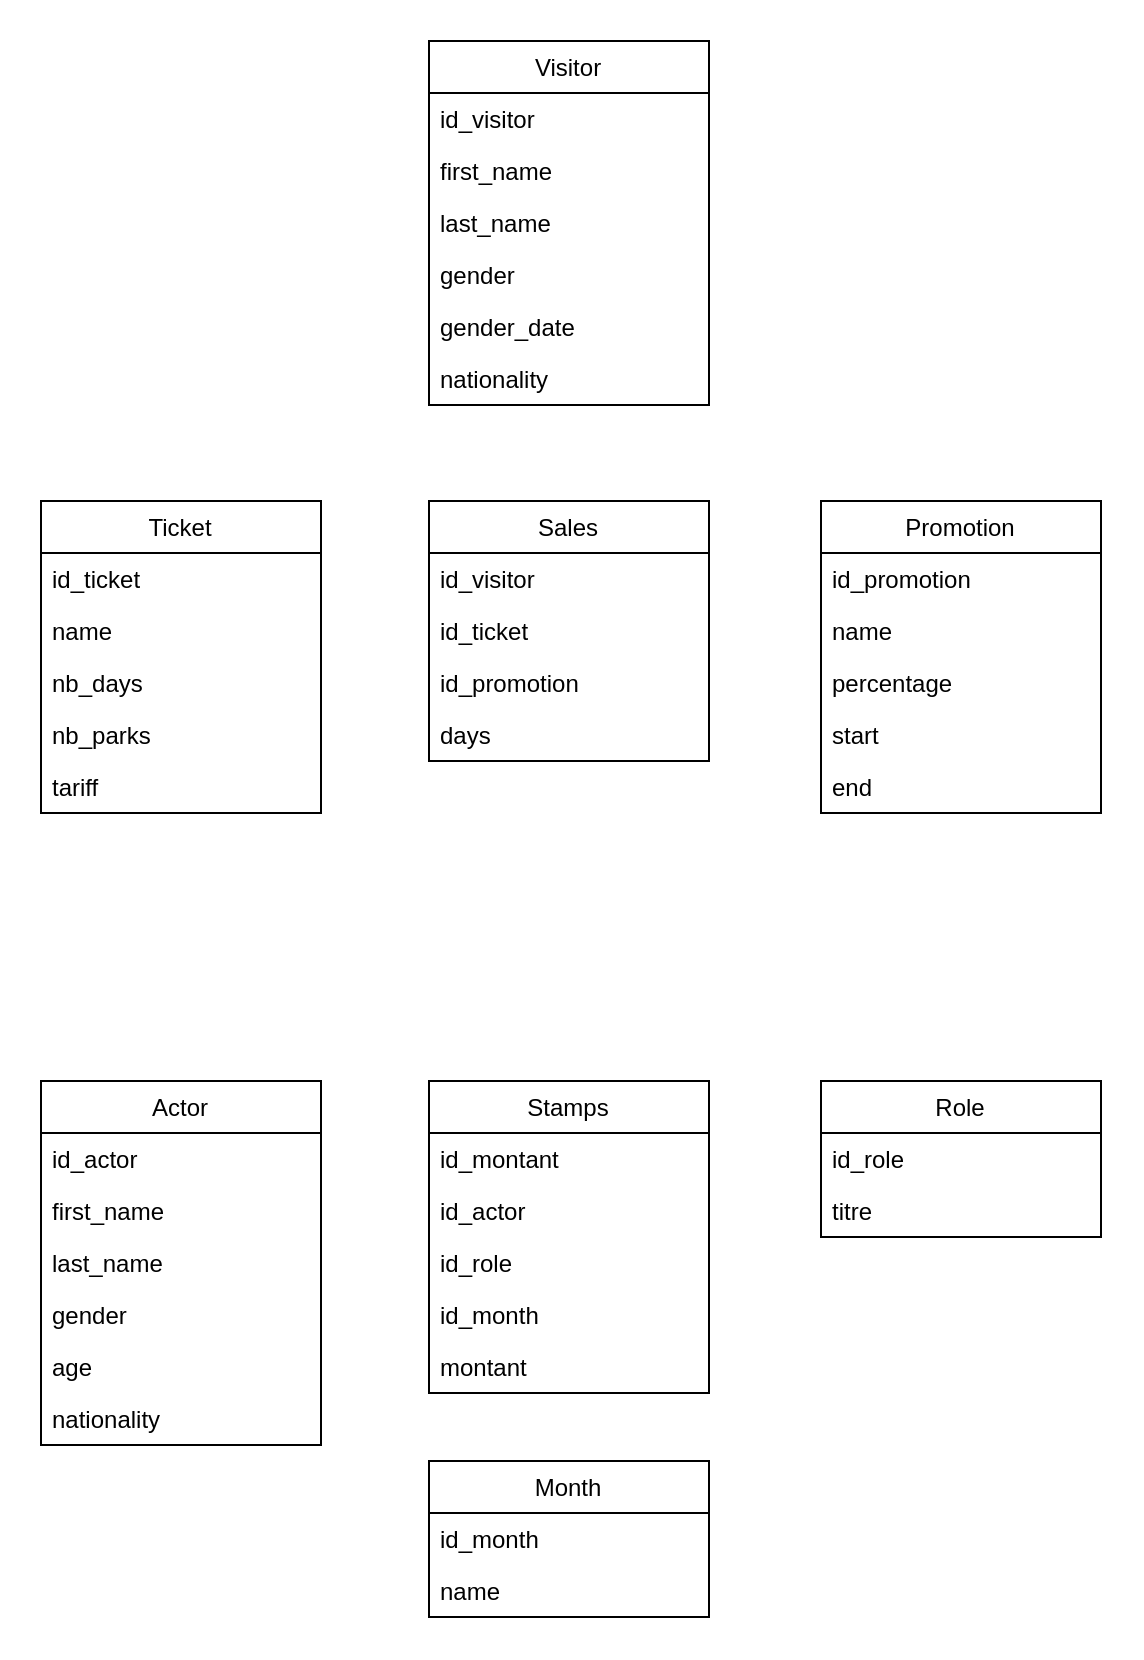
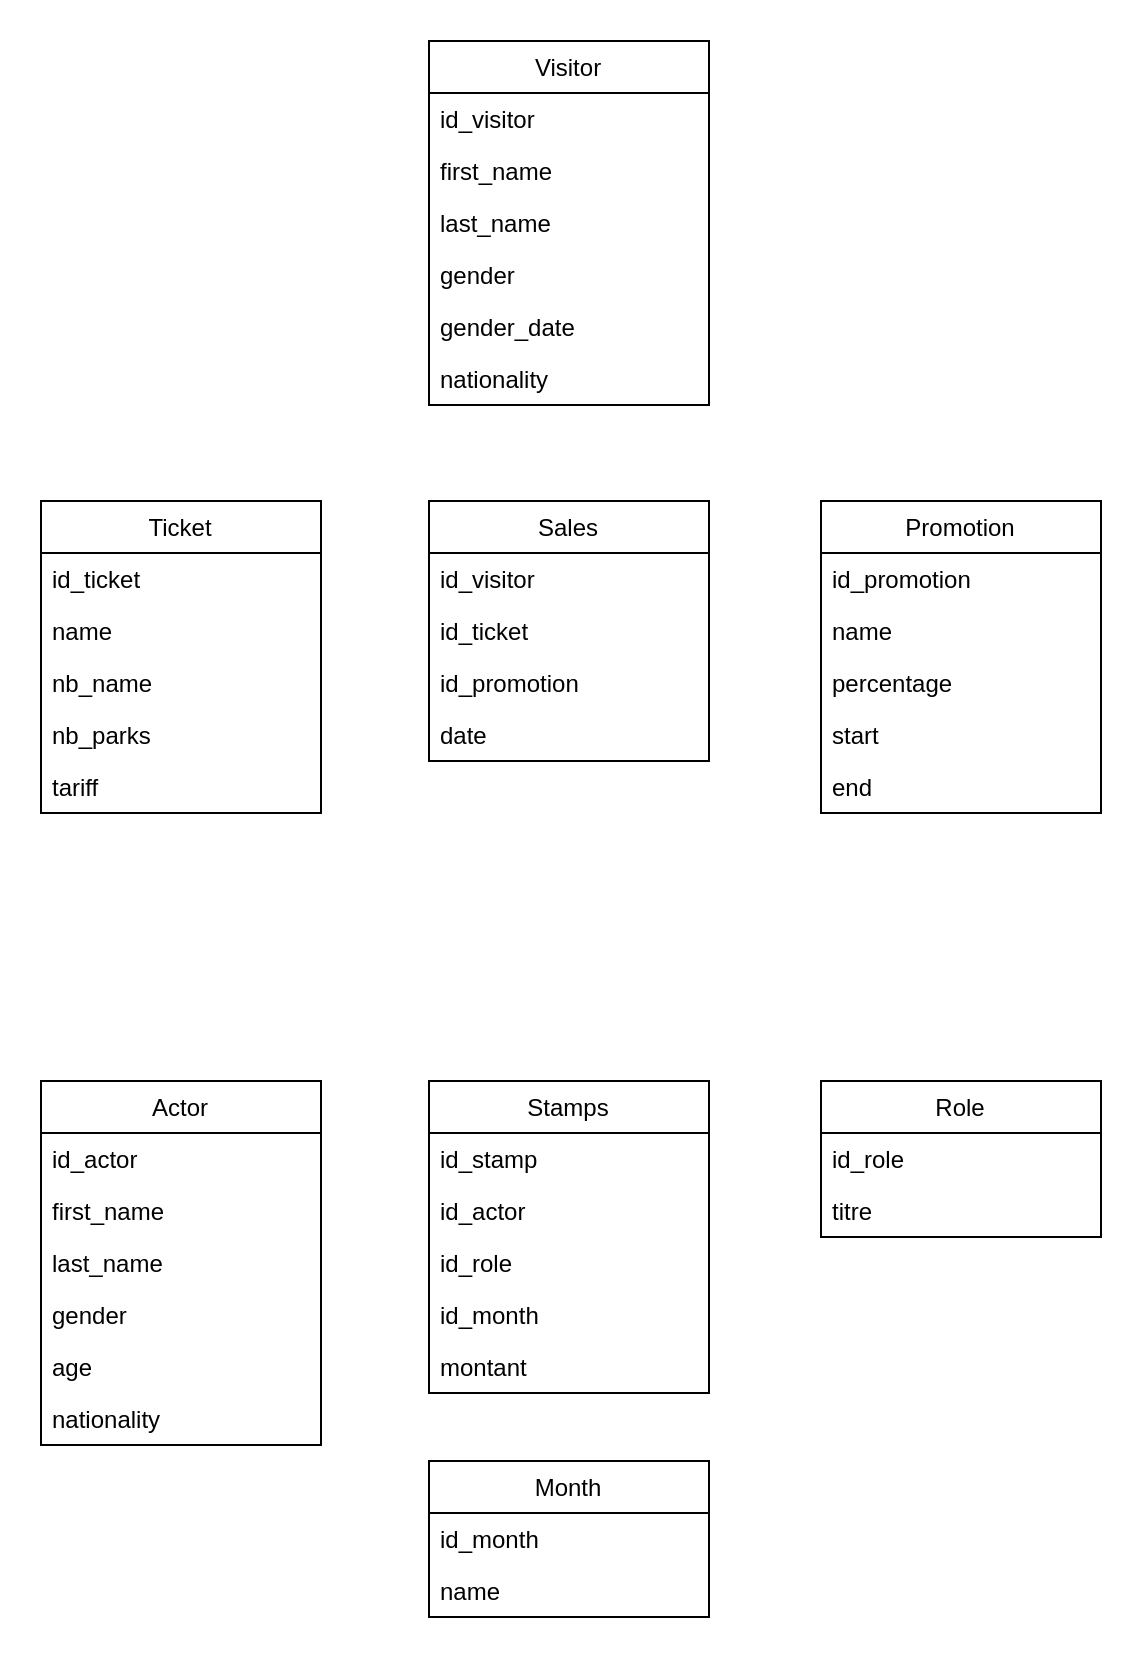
(99, 684) -> (99, 684)
(467, 736) -> (467, 736)
(504, 1160) -> (491, 1160)
